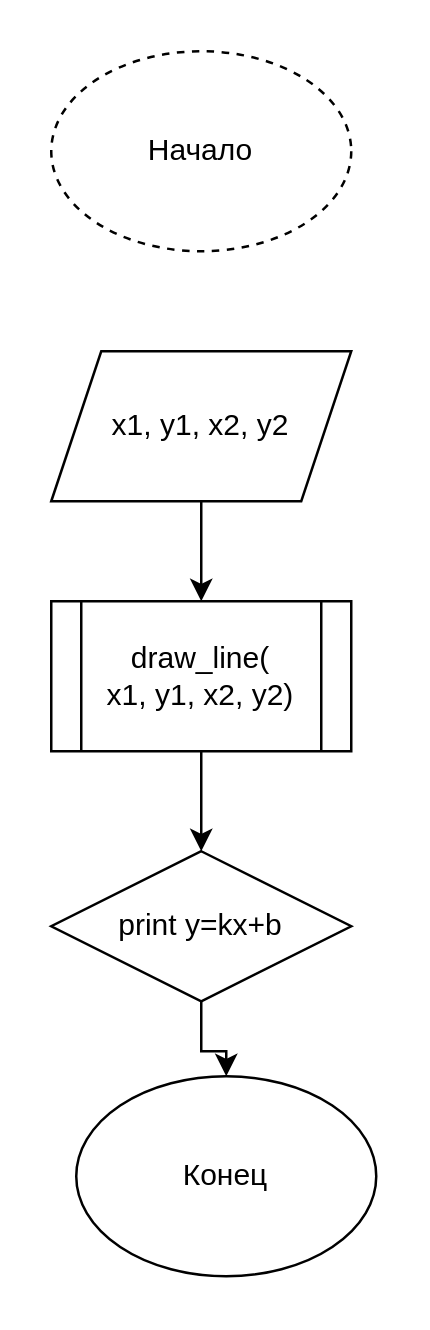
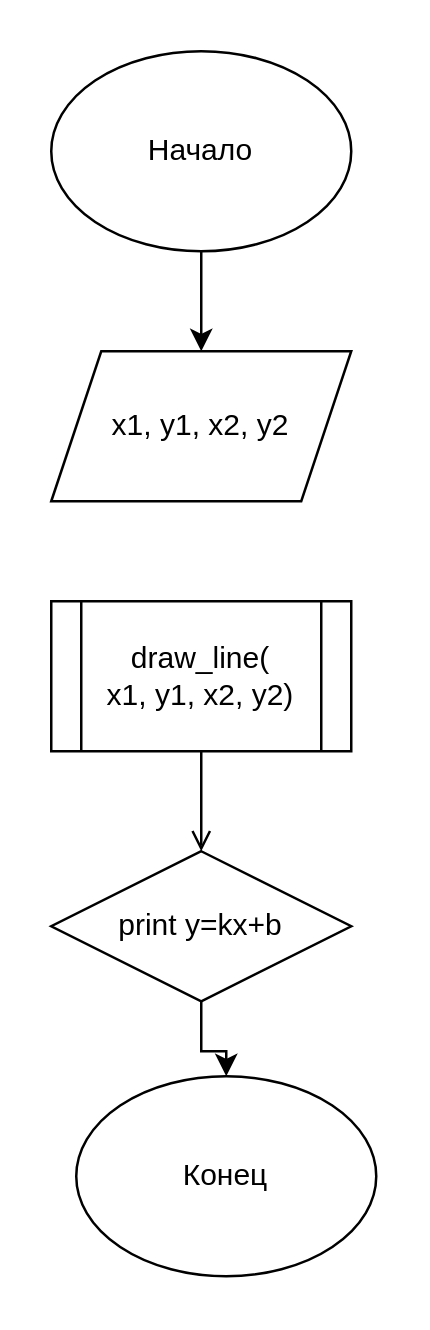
(201, 151) -> (201, 151)
none -> (201, 293)
(201, 543) -> none
(201, 833) -> (201, 837)
